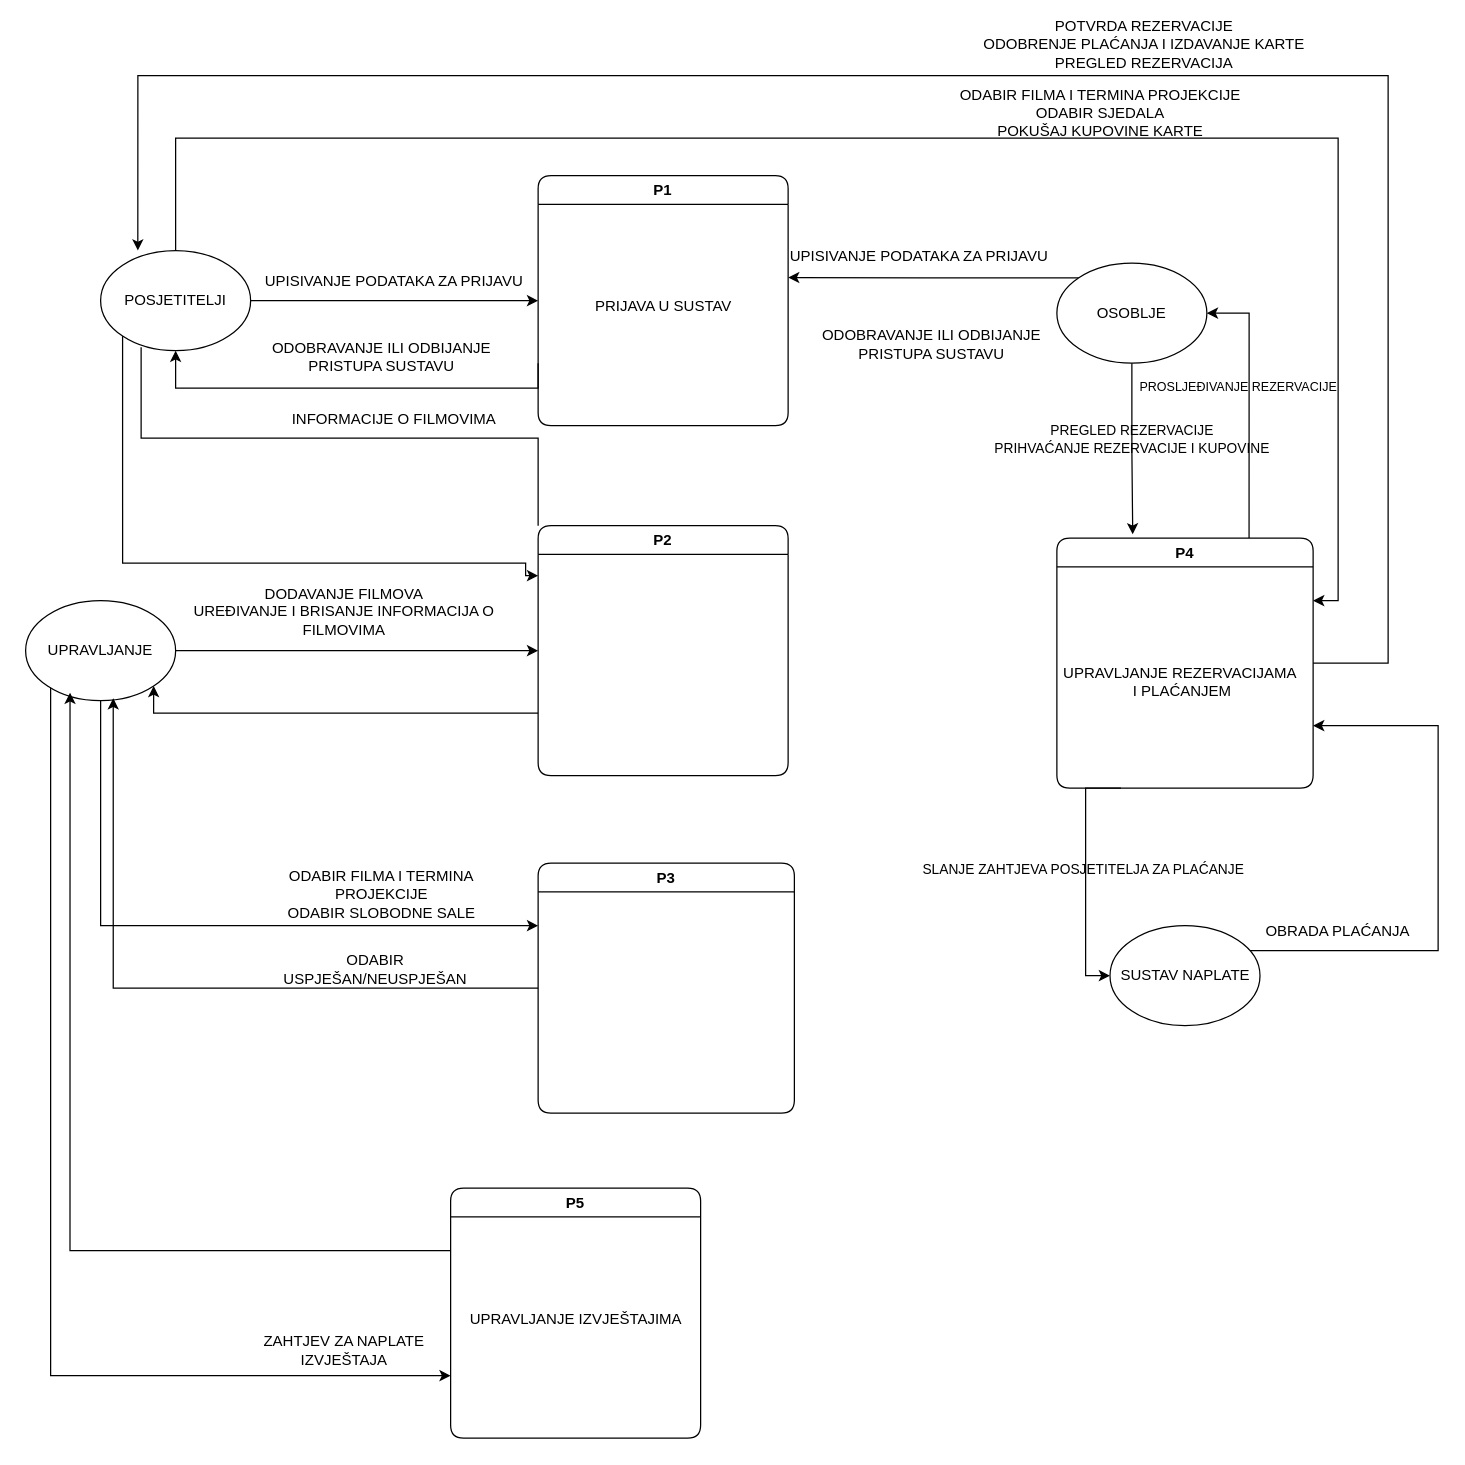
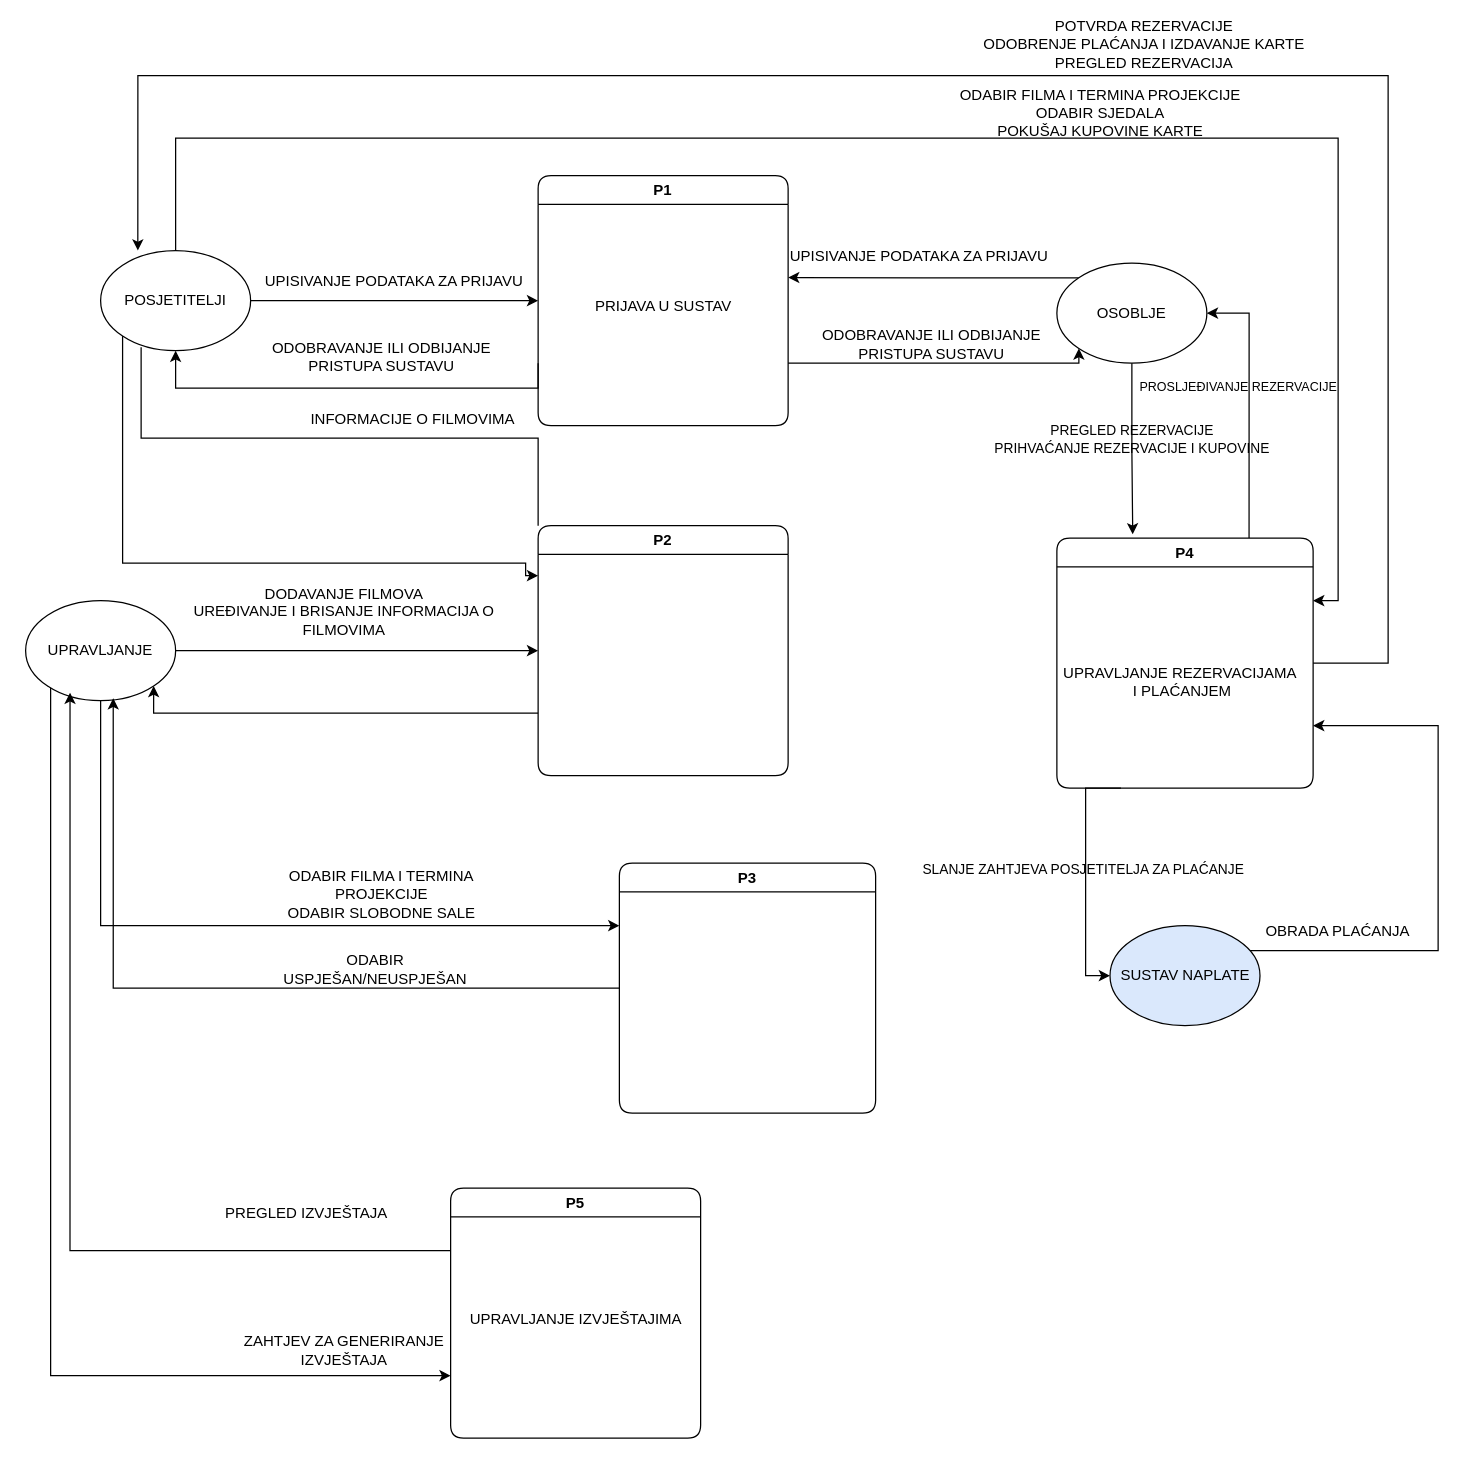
none -> (938, 363)
(394, 419) -> (413, 419)
(1185, 976) -> (1185, 976)
(666, 988) -> (748, 988)
none -> (307, 1213)
(344, 1351) -> (344, 1351)
